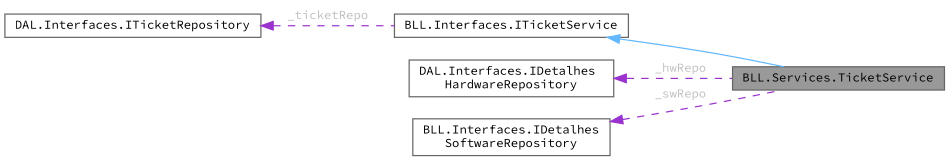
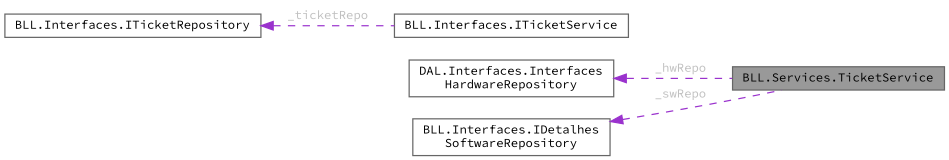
(133, 26) -> (133, 26)
(702, 51) -> none
(511, 78) -> (511, 78)
